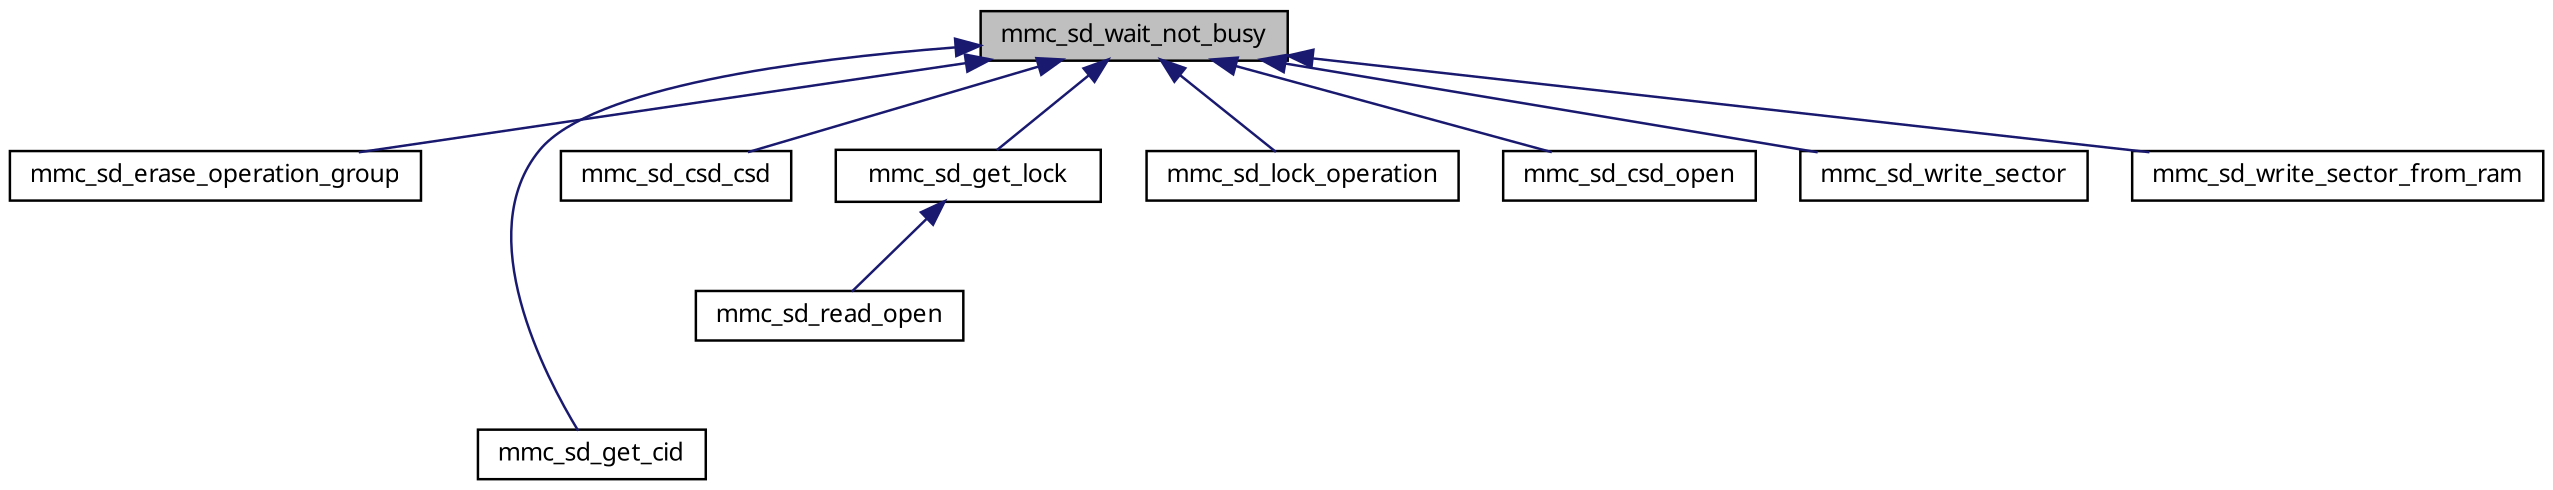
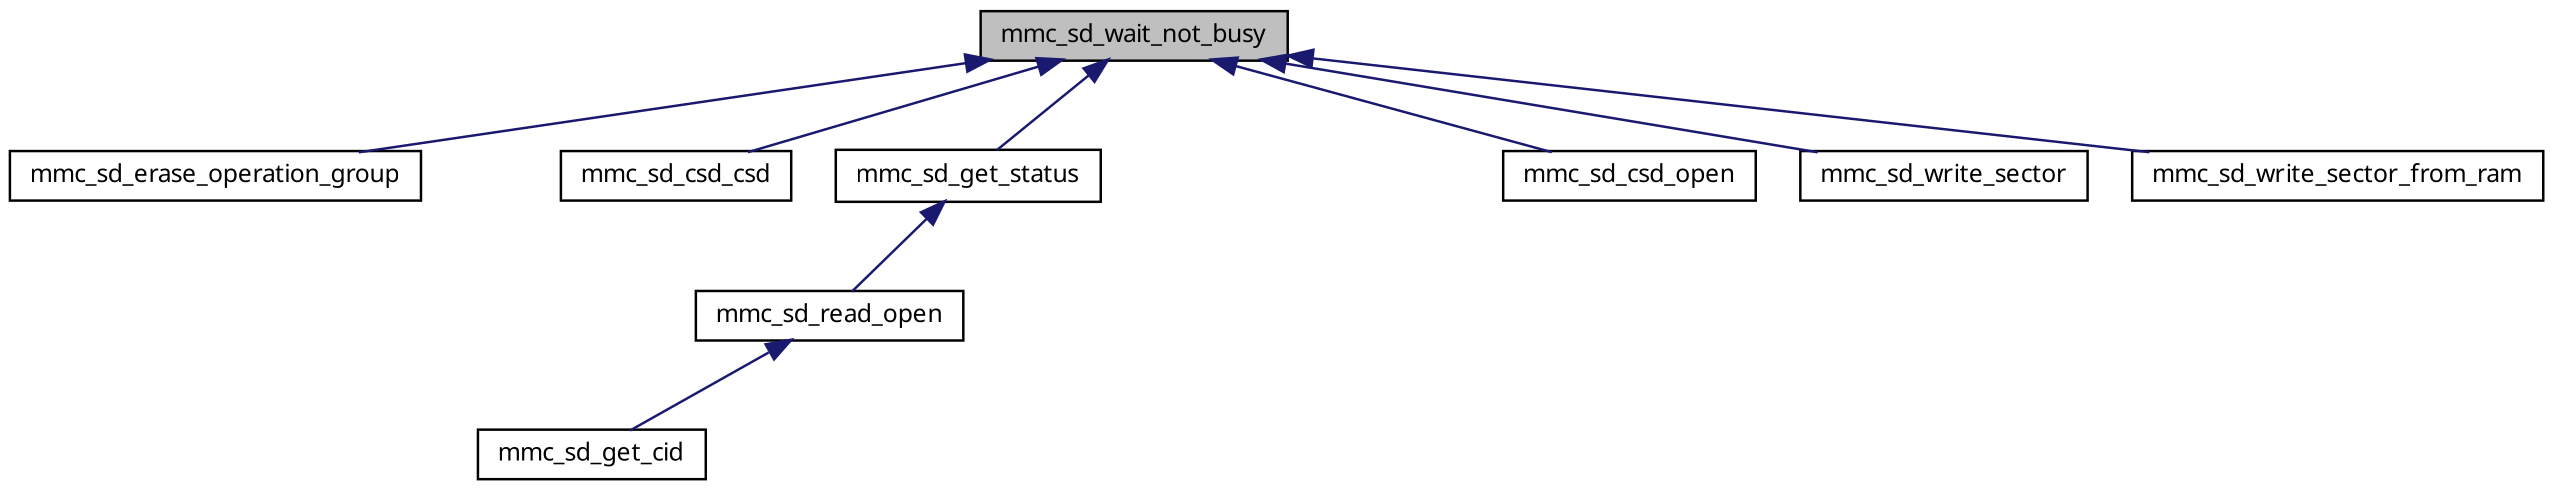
(549, 142) -> (699, 391)
(968, 176) -> (968, 176)
(1303, 176) -> none
